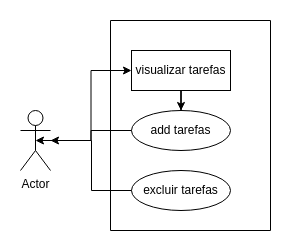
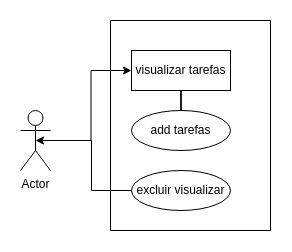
(181, 102) -> (181, 104)
(112, 131) -> none
(181, 191) -> (181, 191)
